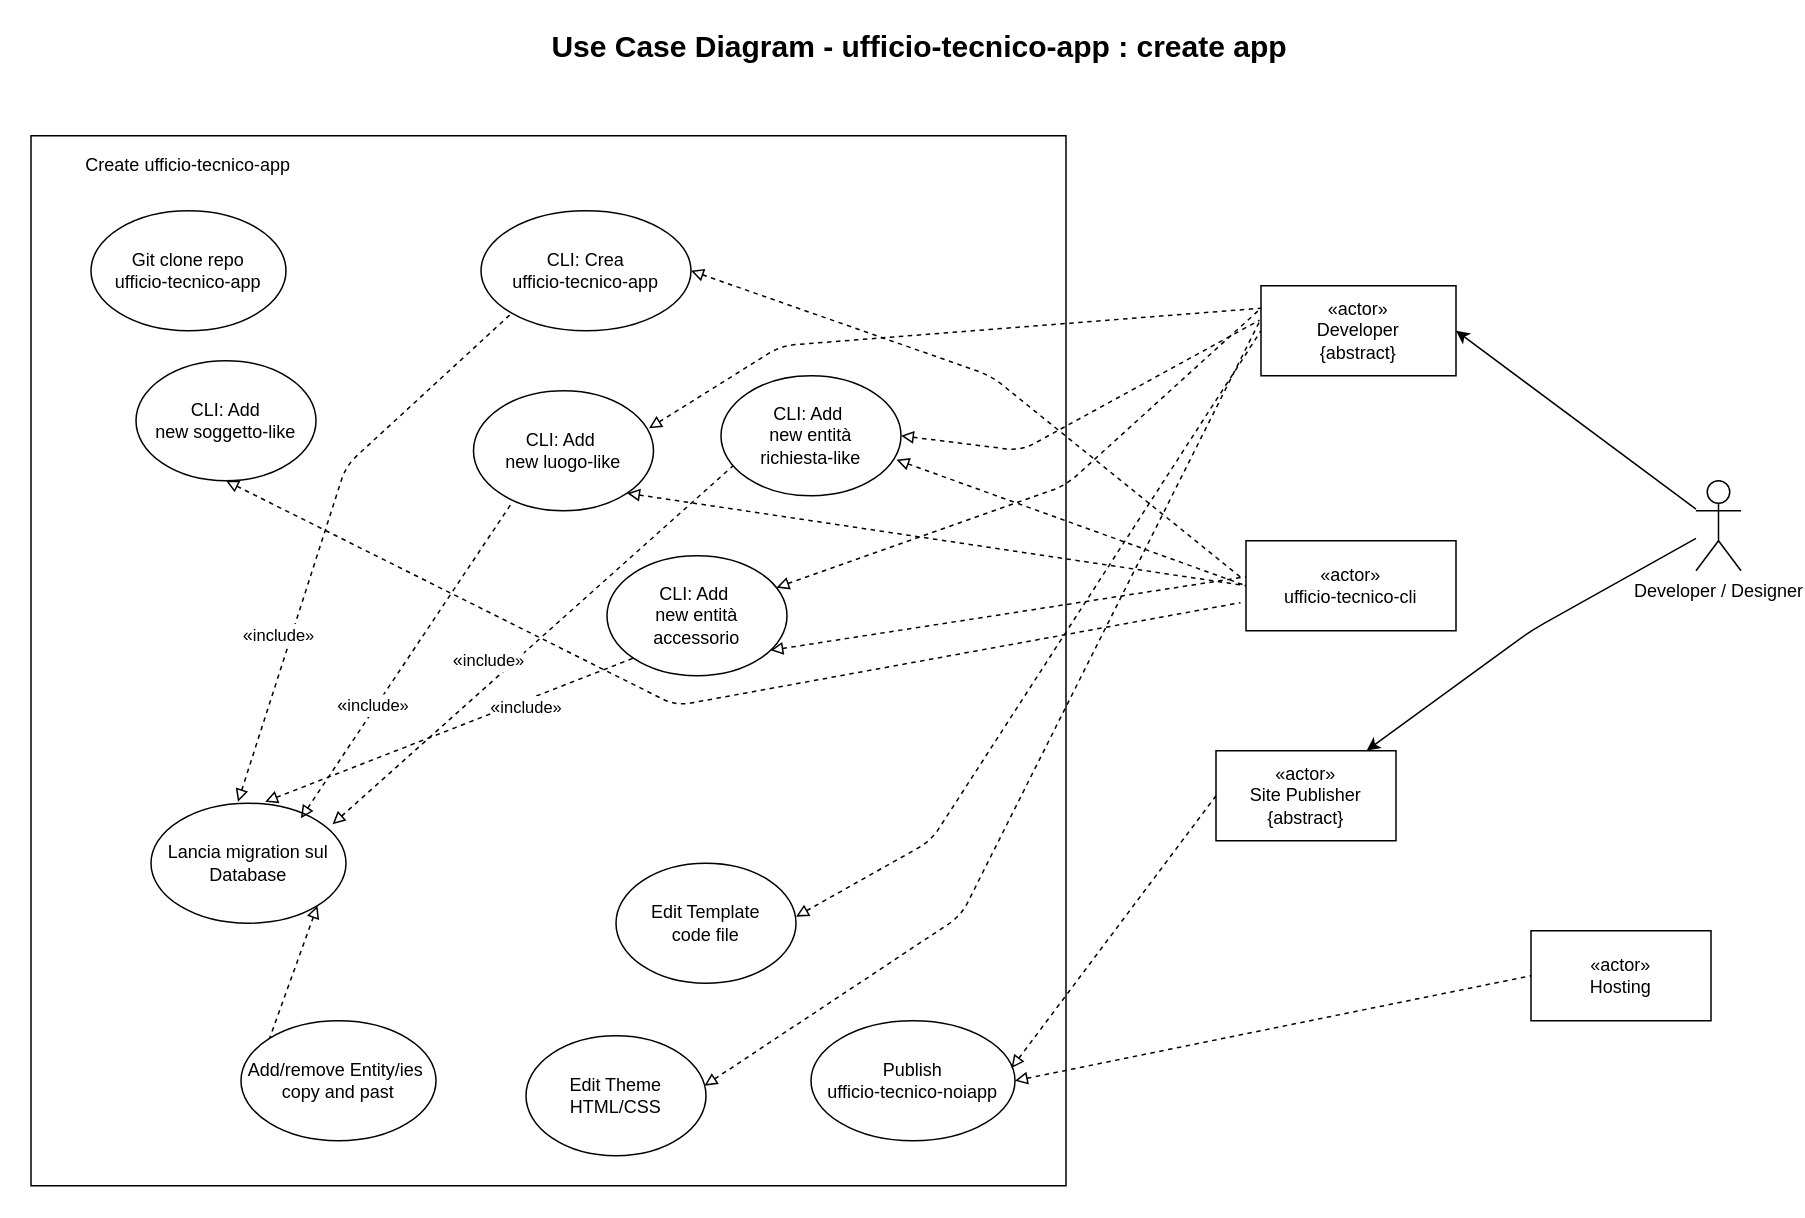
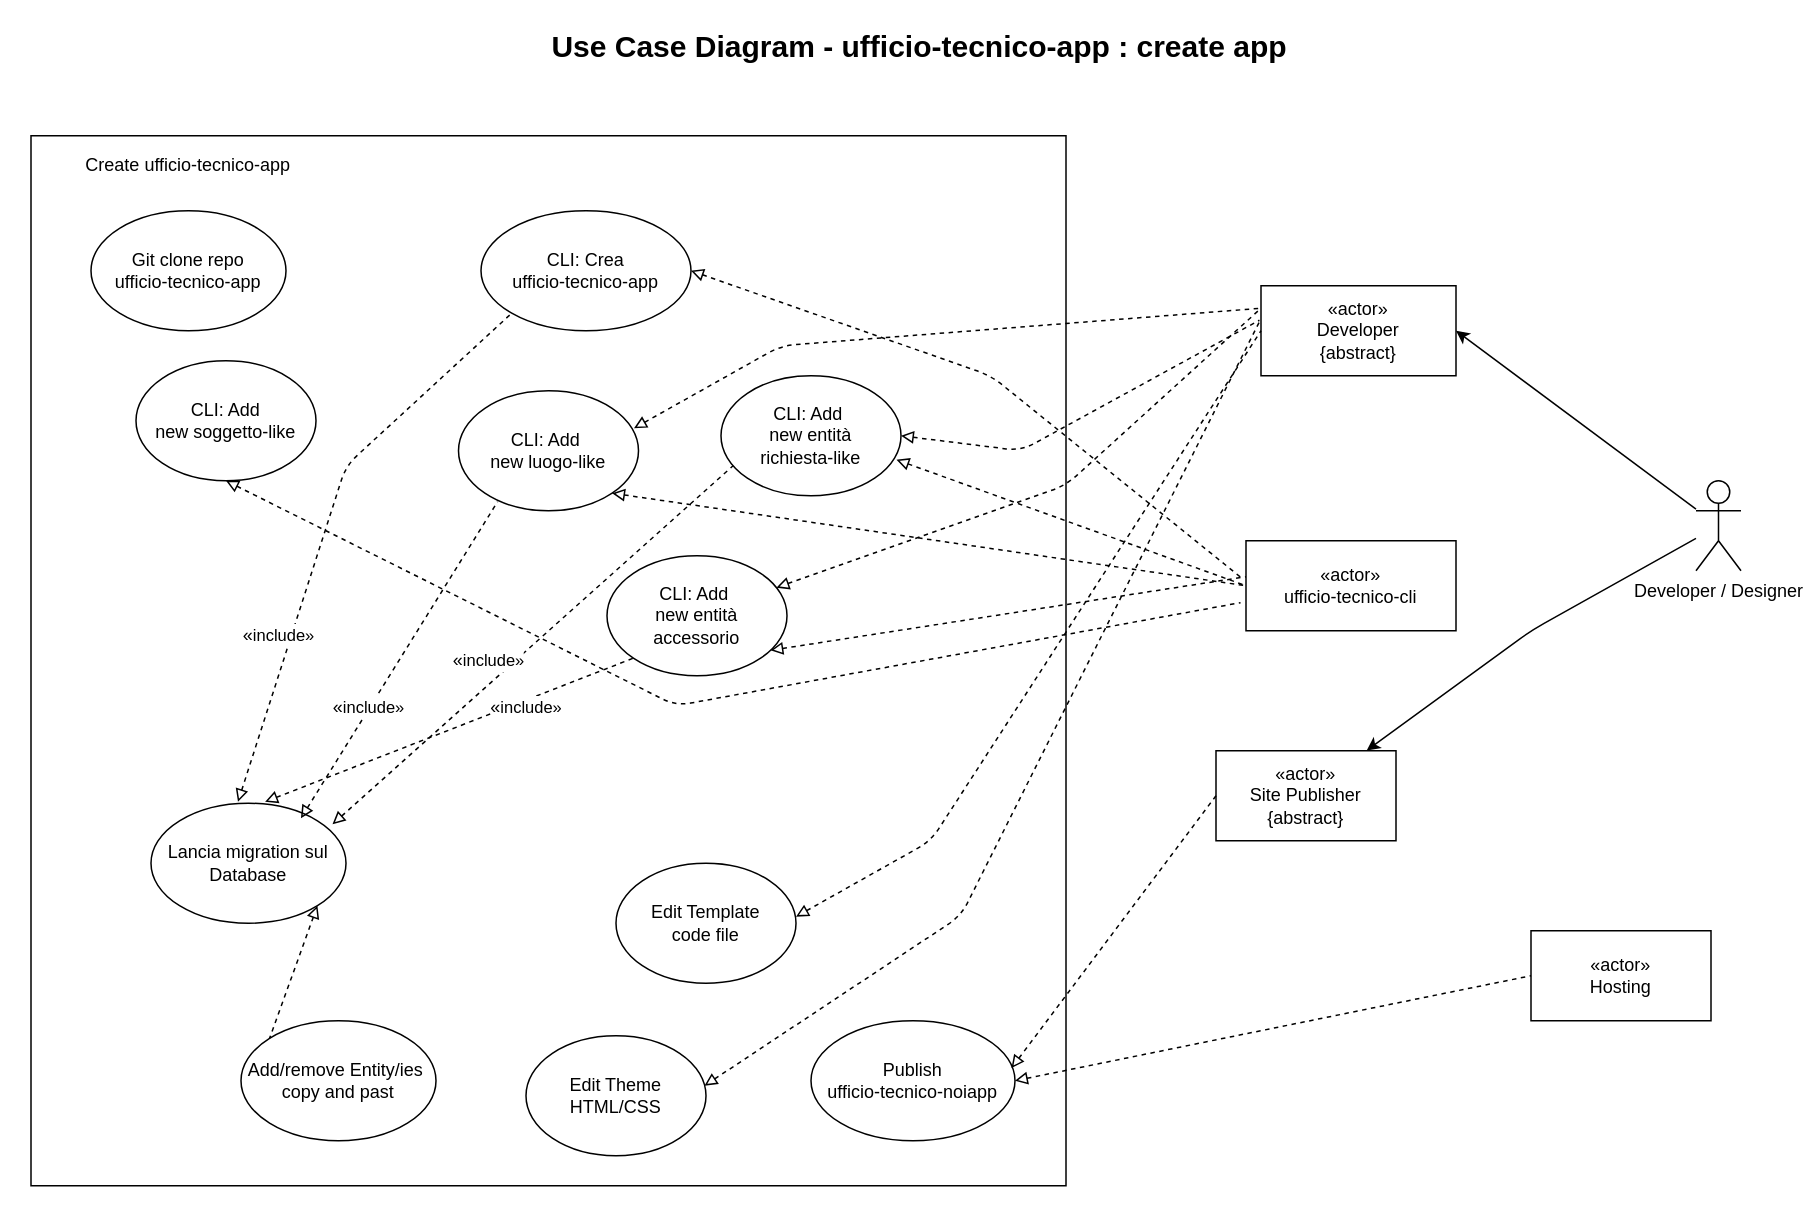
(563, 451) -> (548, 451)
